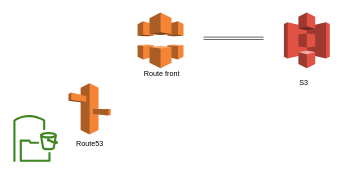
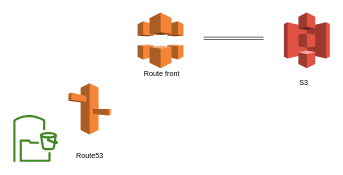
(90, 143) -> (90, 155)
